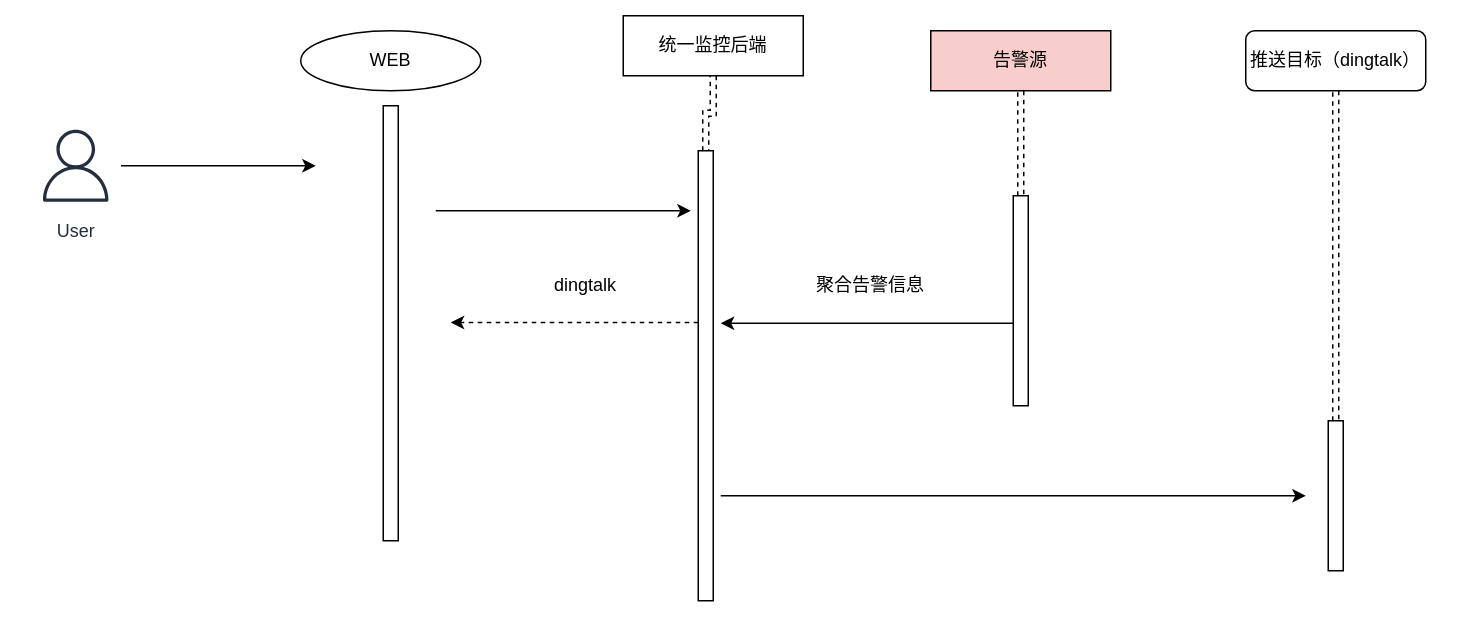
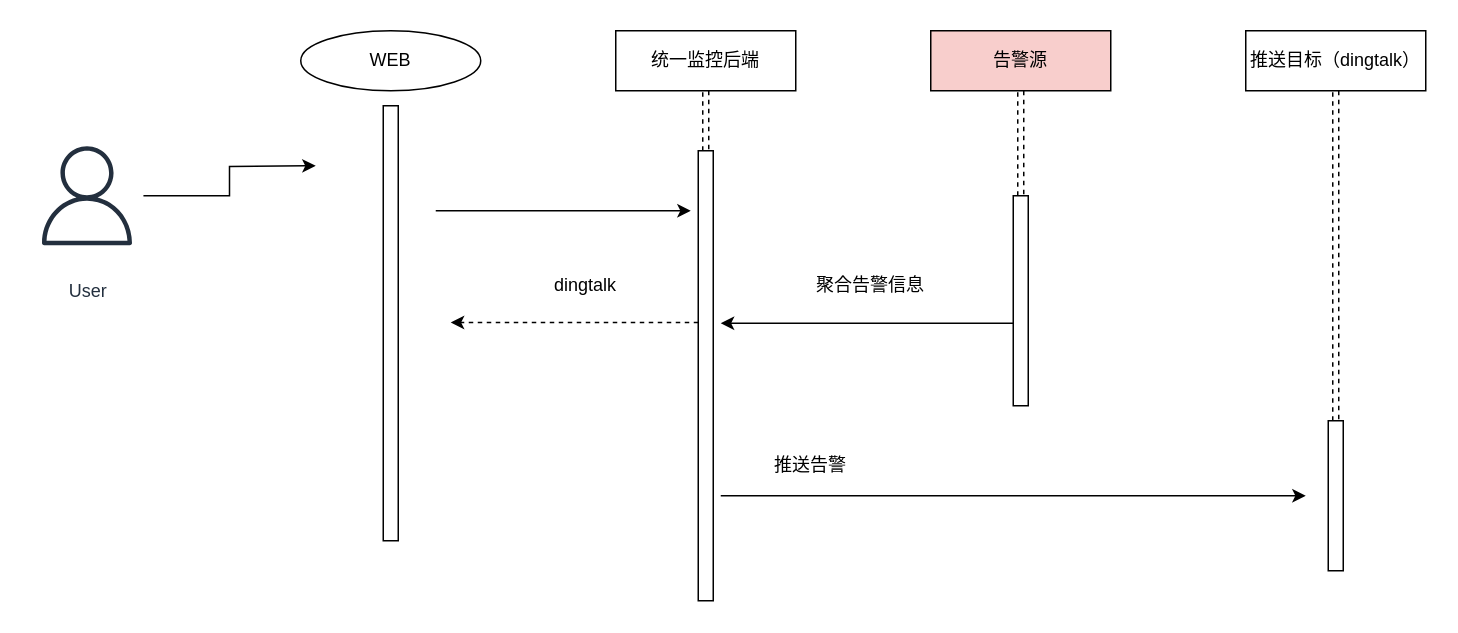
(713, 46) -> (706, 61)
(1336, 61) -> (1336, 61)
(76, 166) -> (87, 196)
none -> (811, 466)
